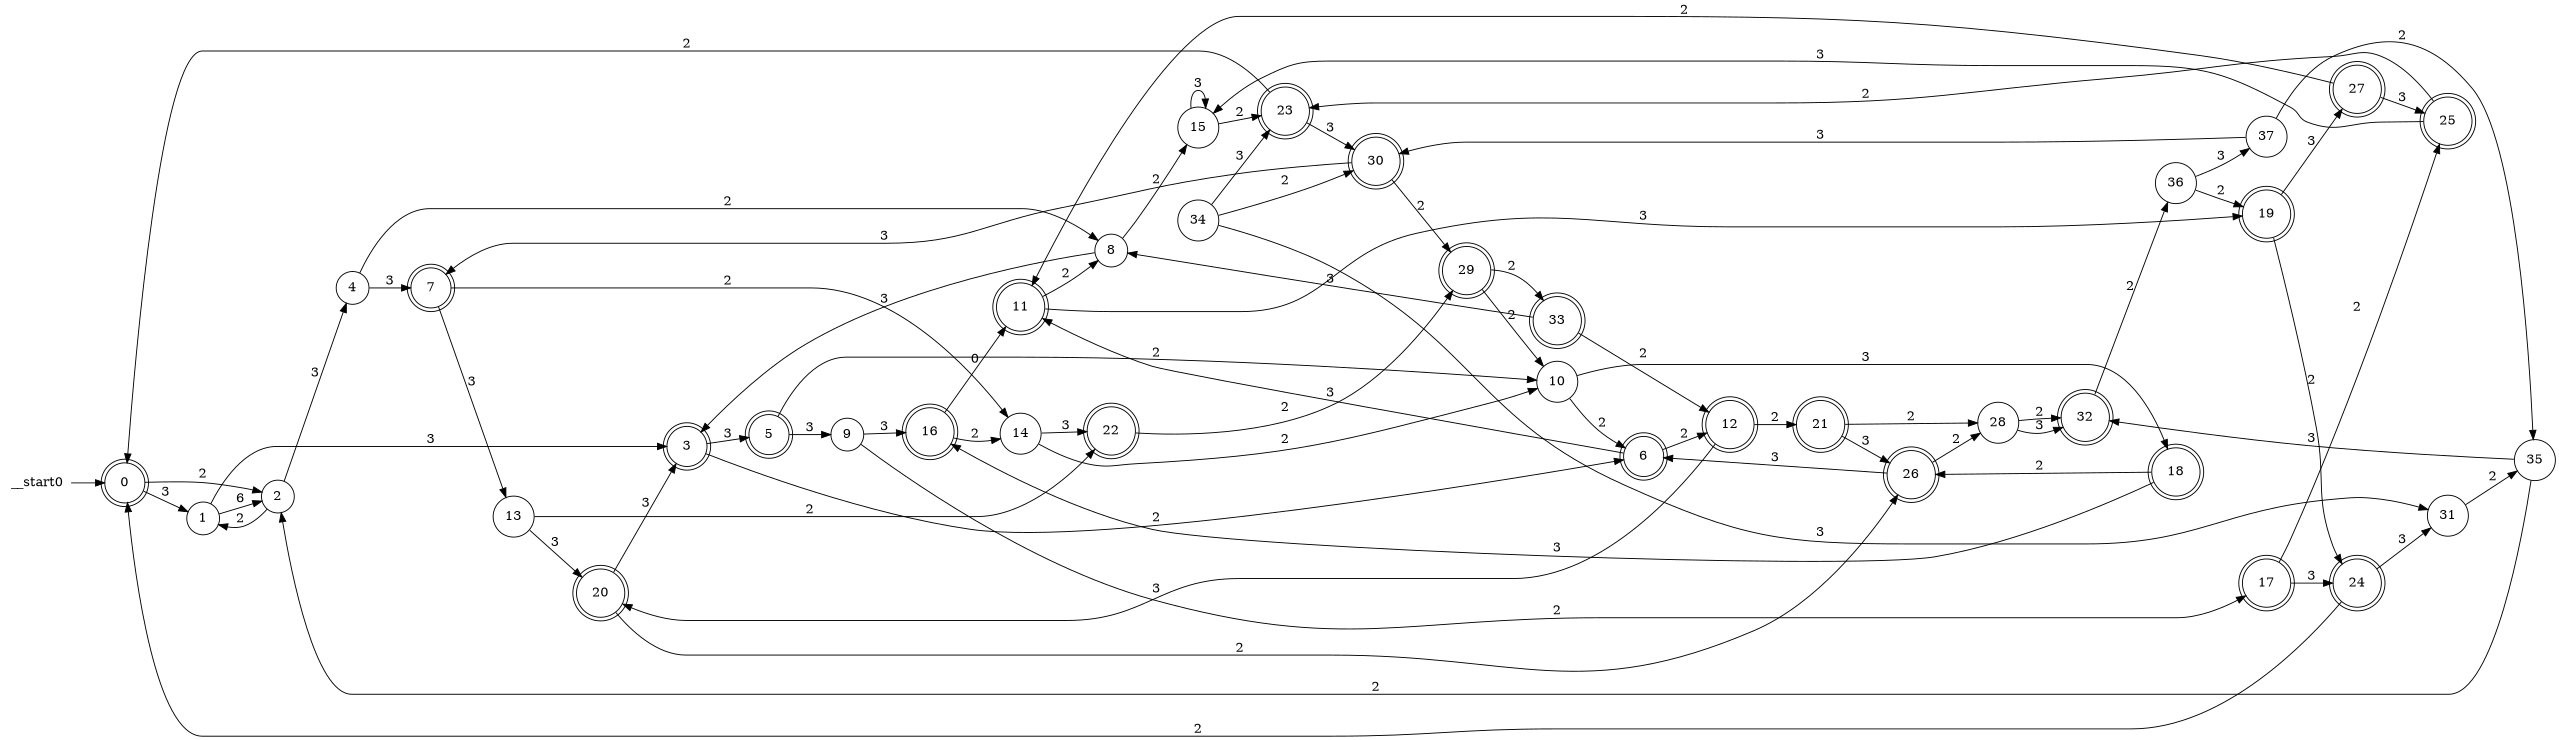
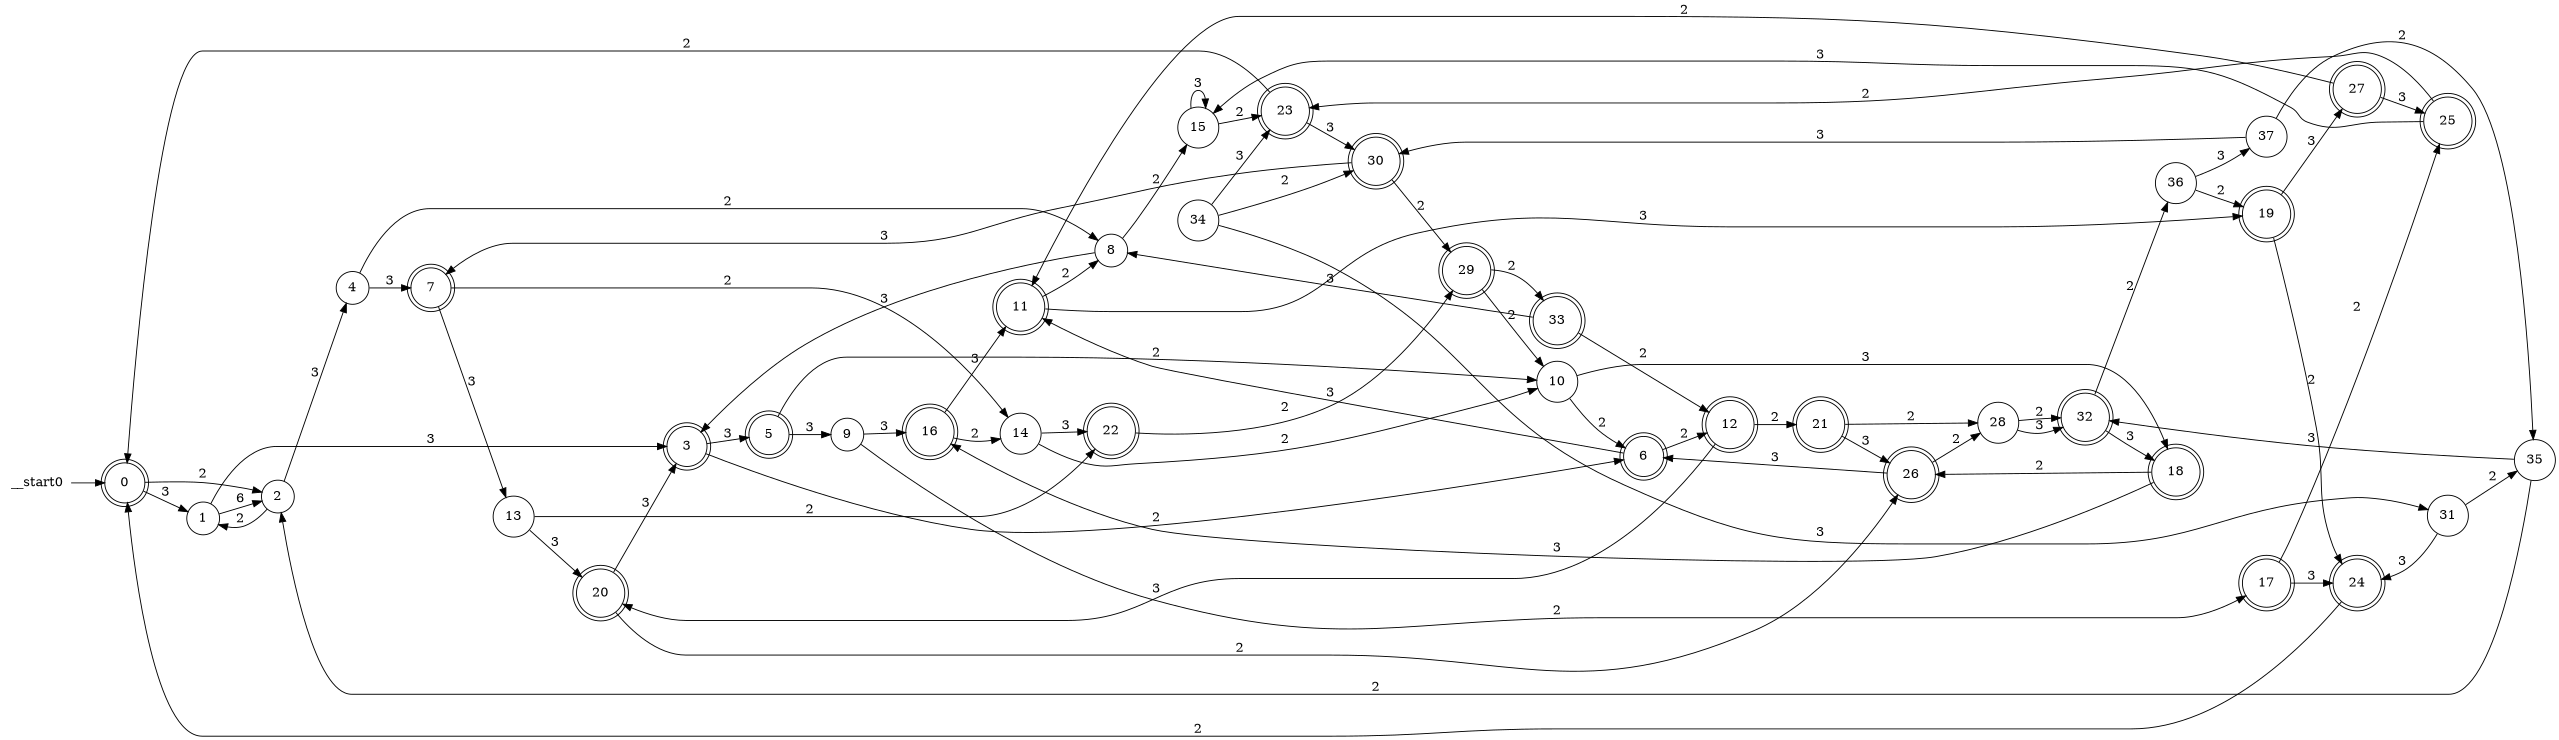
(975, 359) -> (975, 359)
none -> (2126, 444)
(2400, 551) -> (2418, 560)
